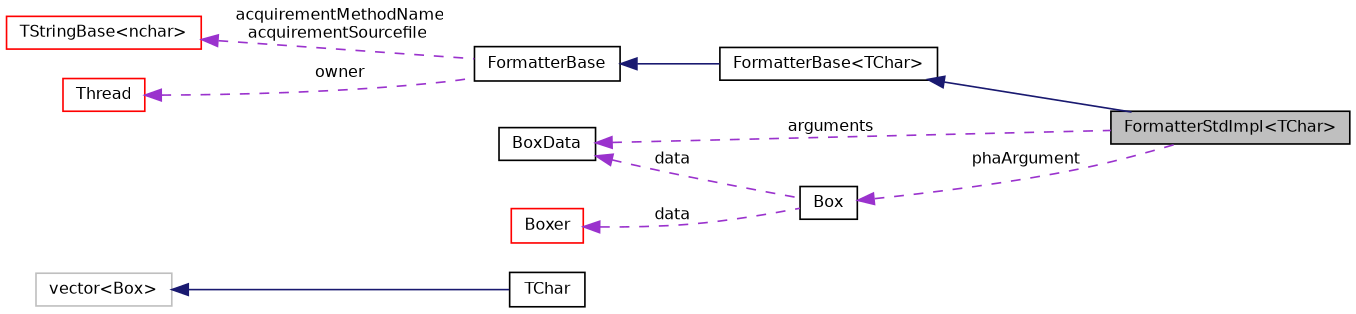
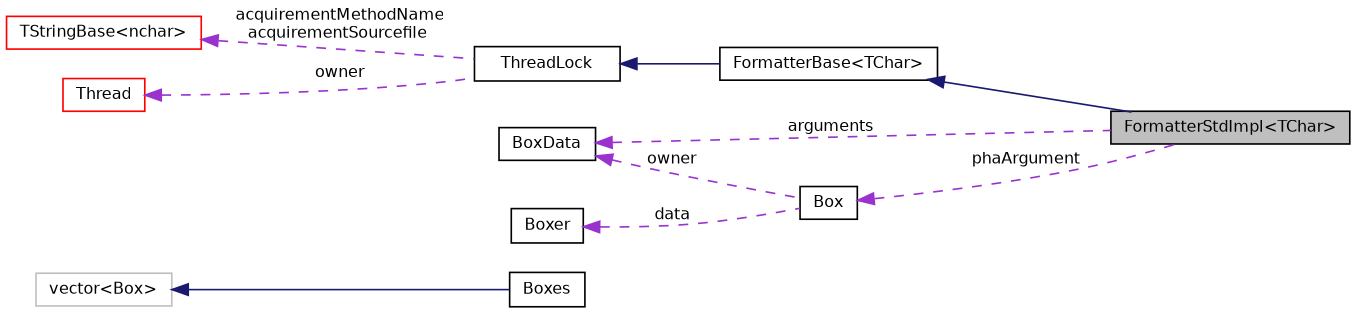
(547, 64) -> (547, 64)
(670, 160) -> (670, 160)
(547, 226) -> (547, 226)
(547, 290) -> (547, 290)
